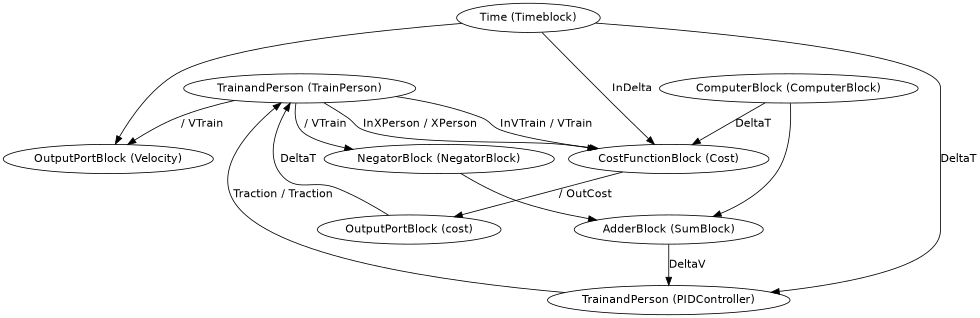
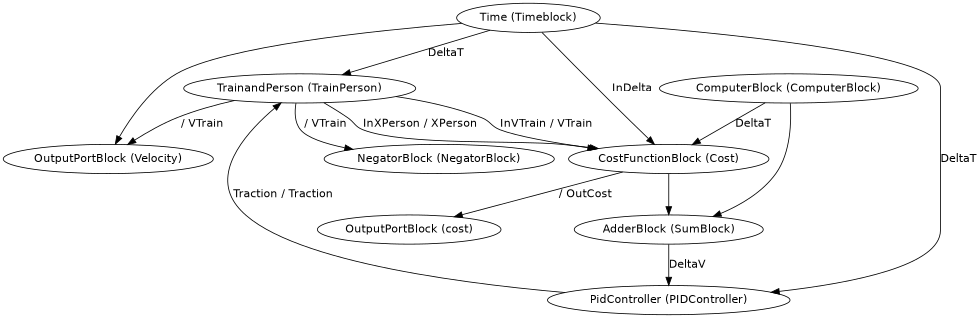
(302, 185) -> (420, 51)
(525, 204) -> (669, 190)
(669, 300) -> (669, 300)
